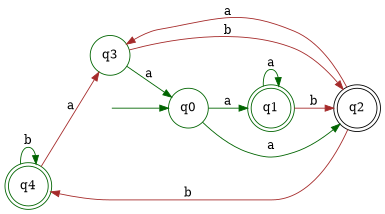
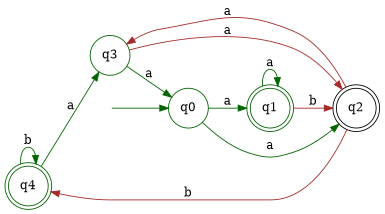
(228, 31) -> (228, 31)
(68, 123) -> (68, 123)
